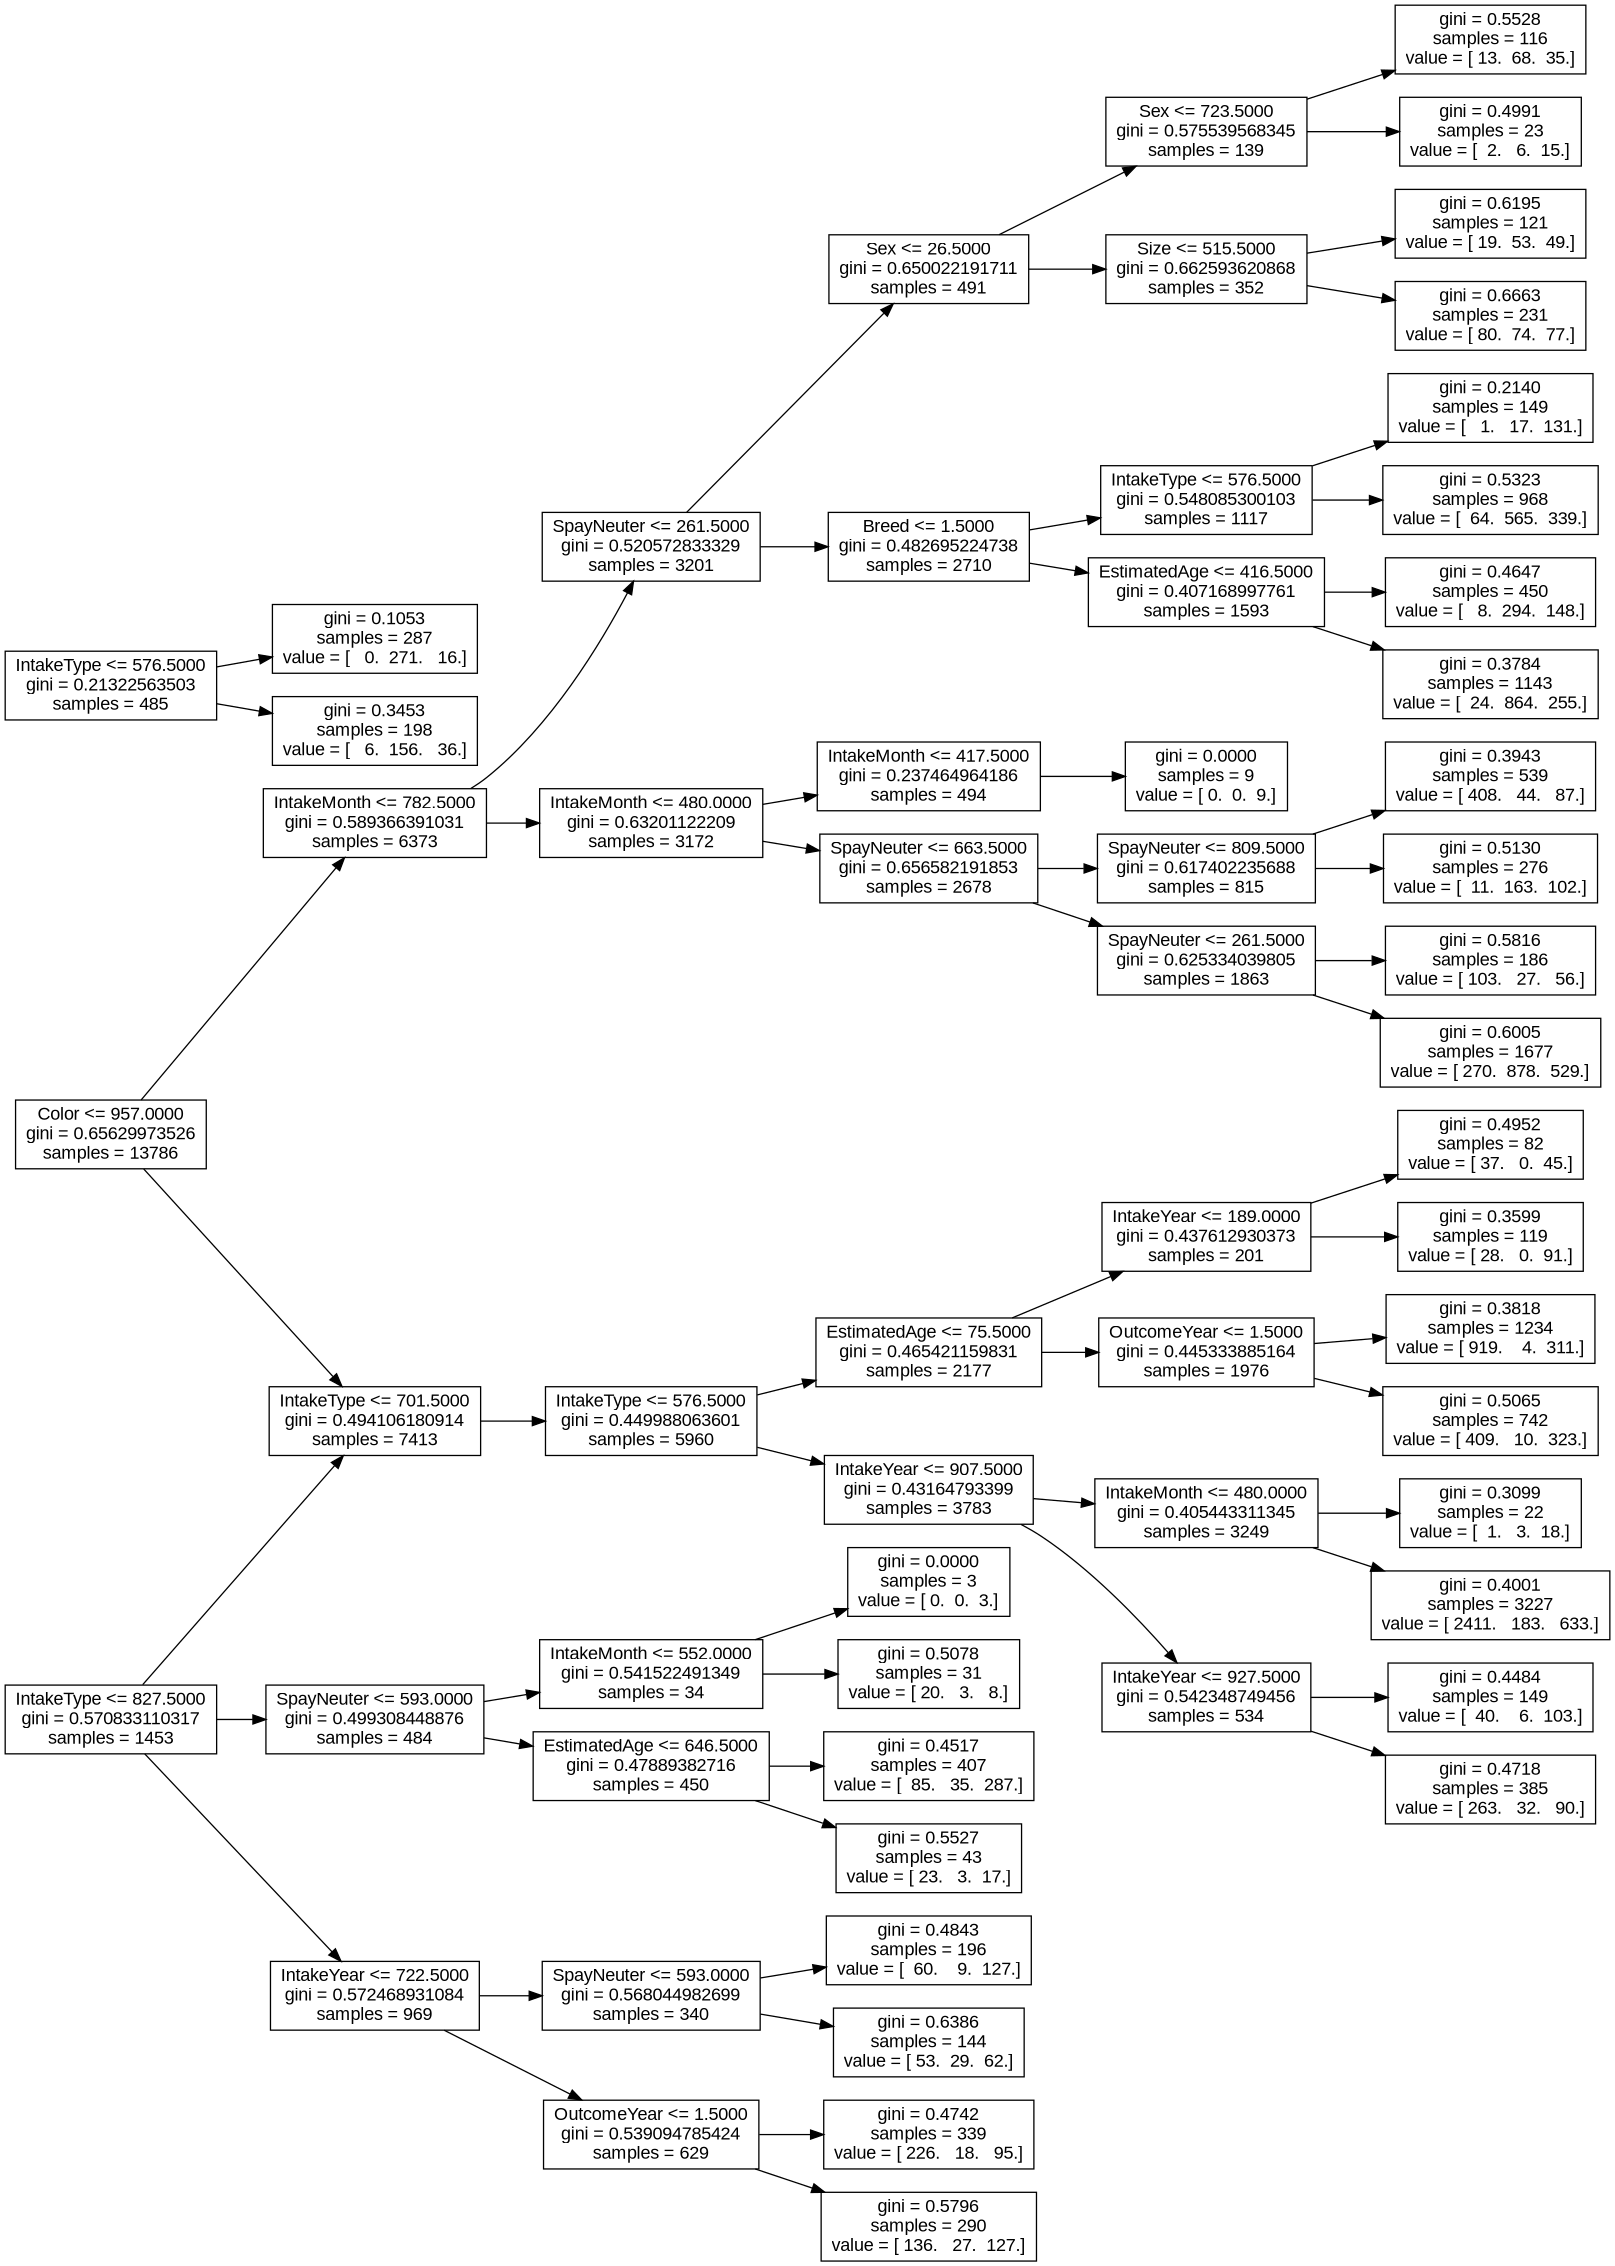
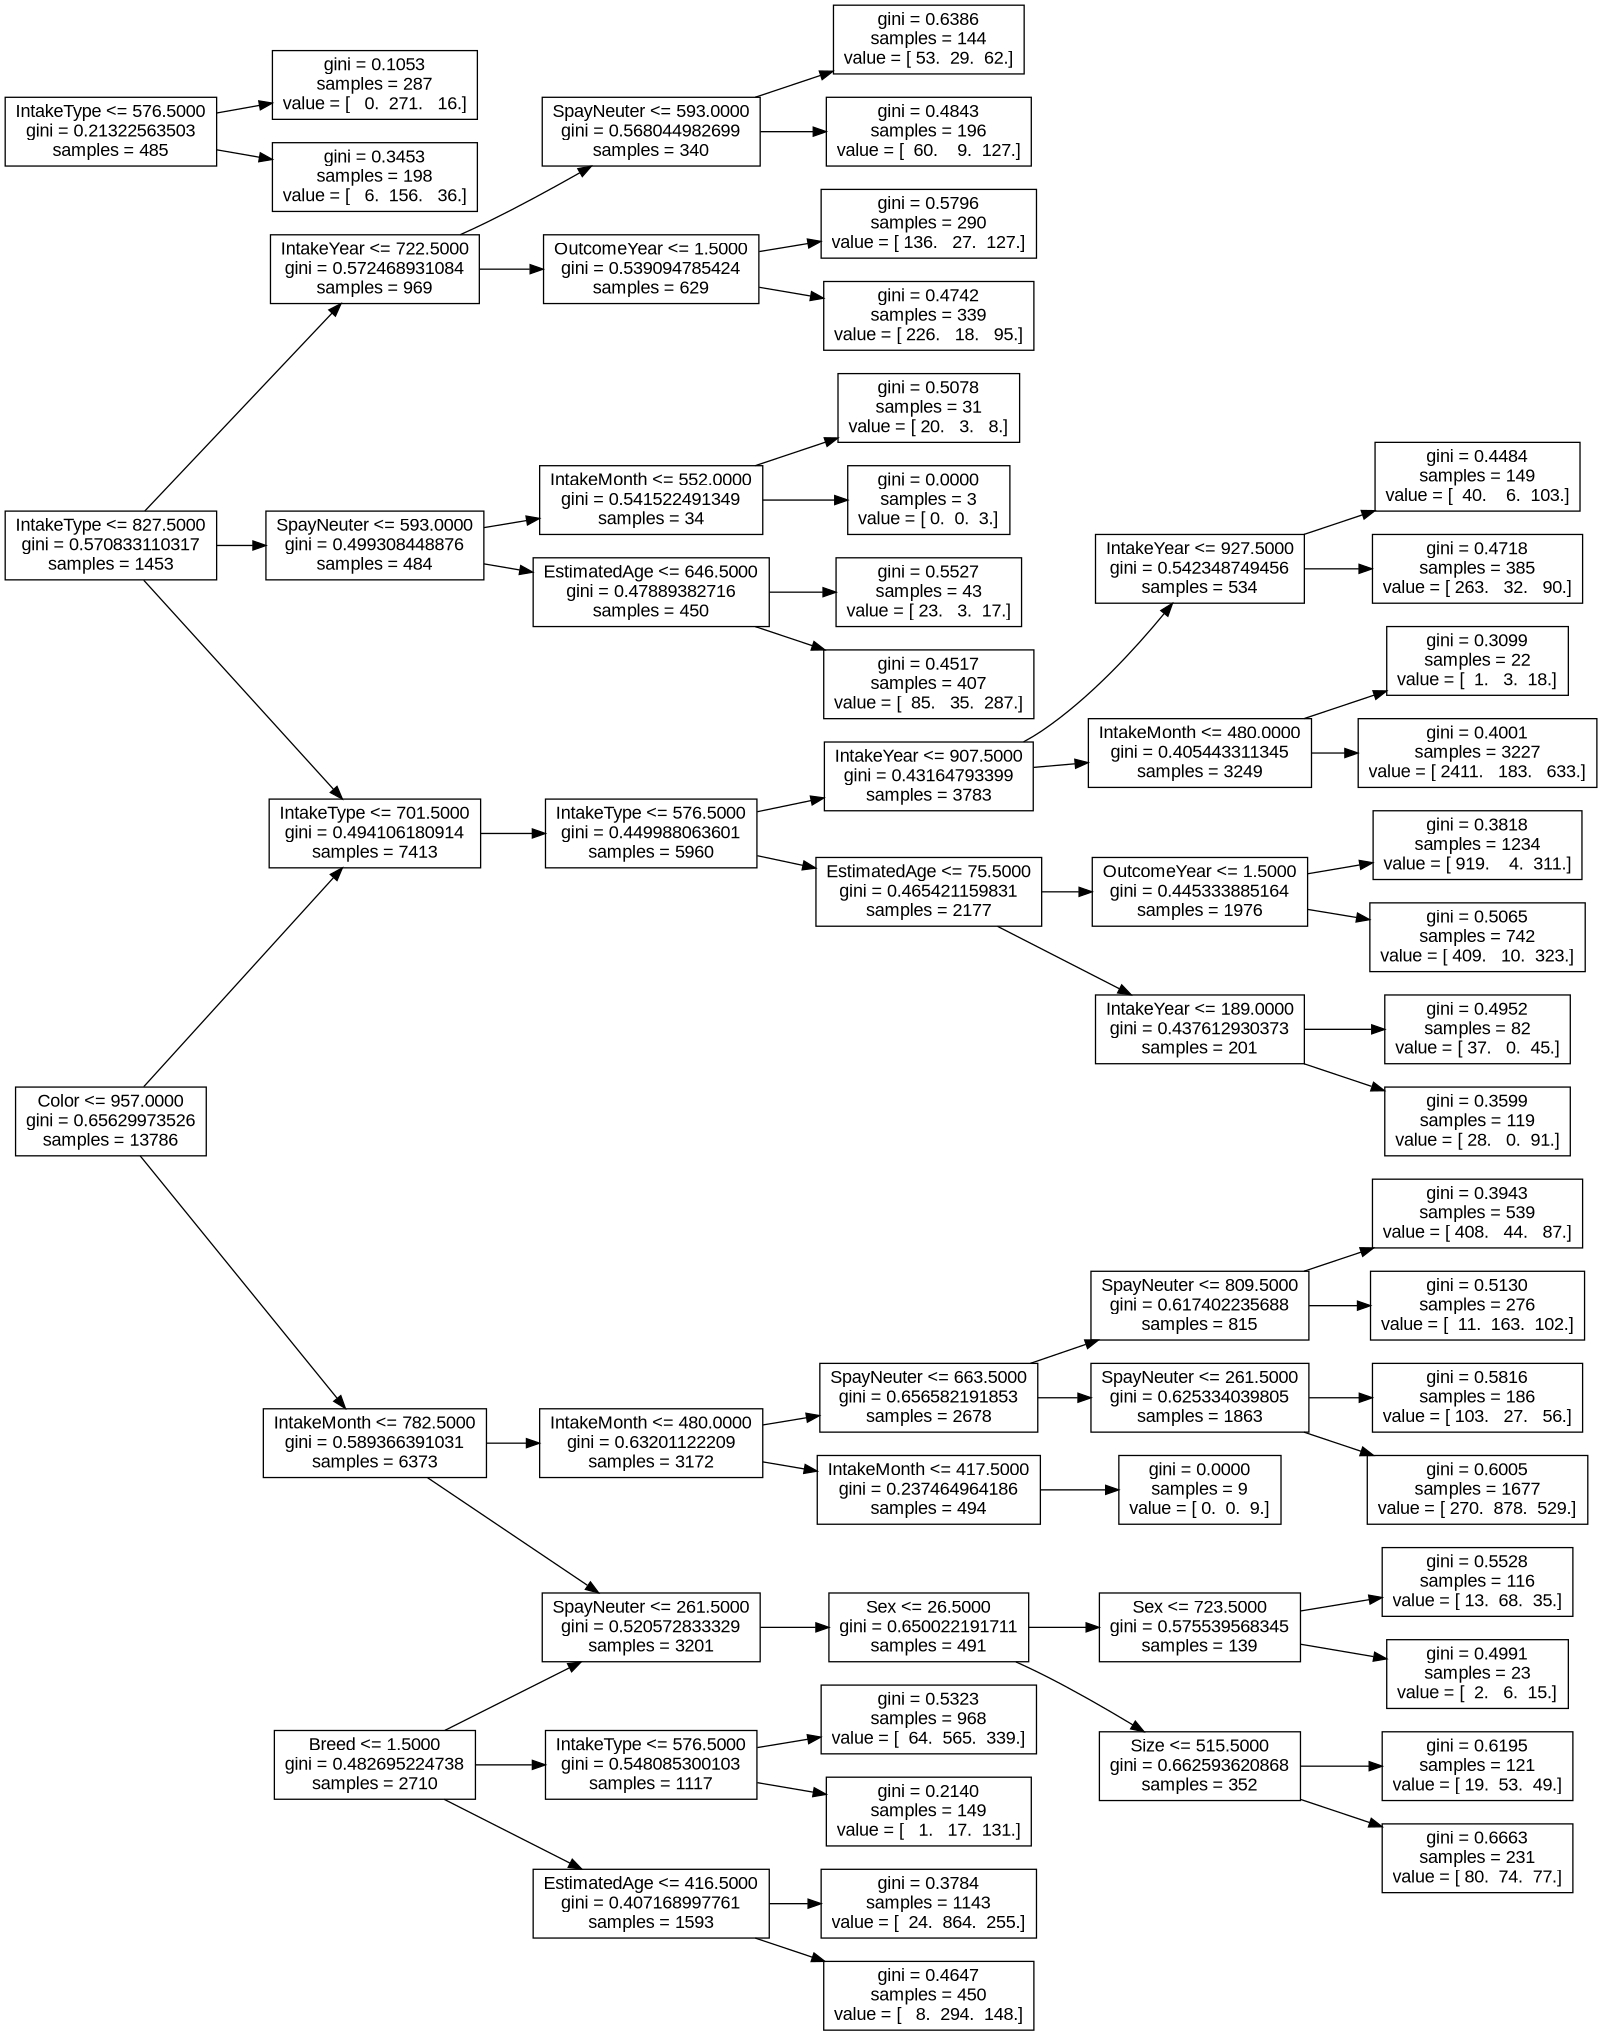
(788, 547) -> (507, 1699)
